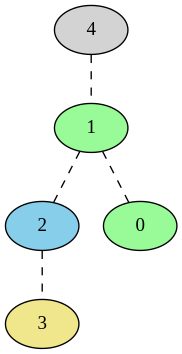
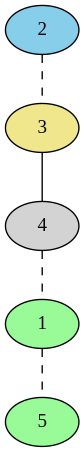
none -> (42, 177)
(67, 177) -> none
(140, 226) -> (42, 422)
